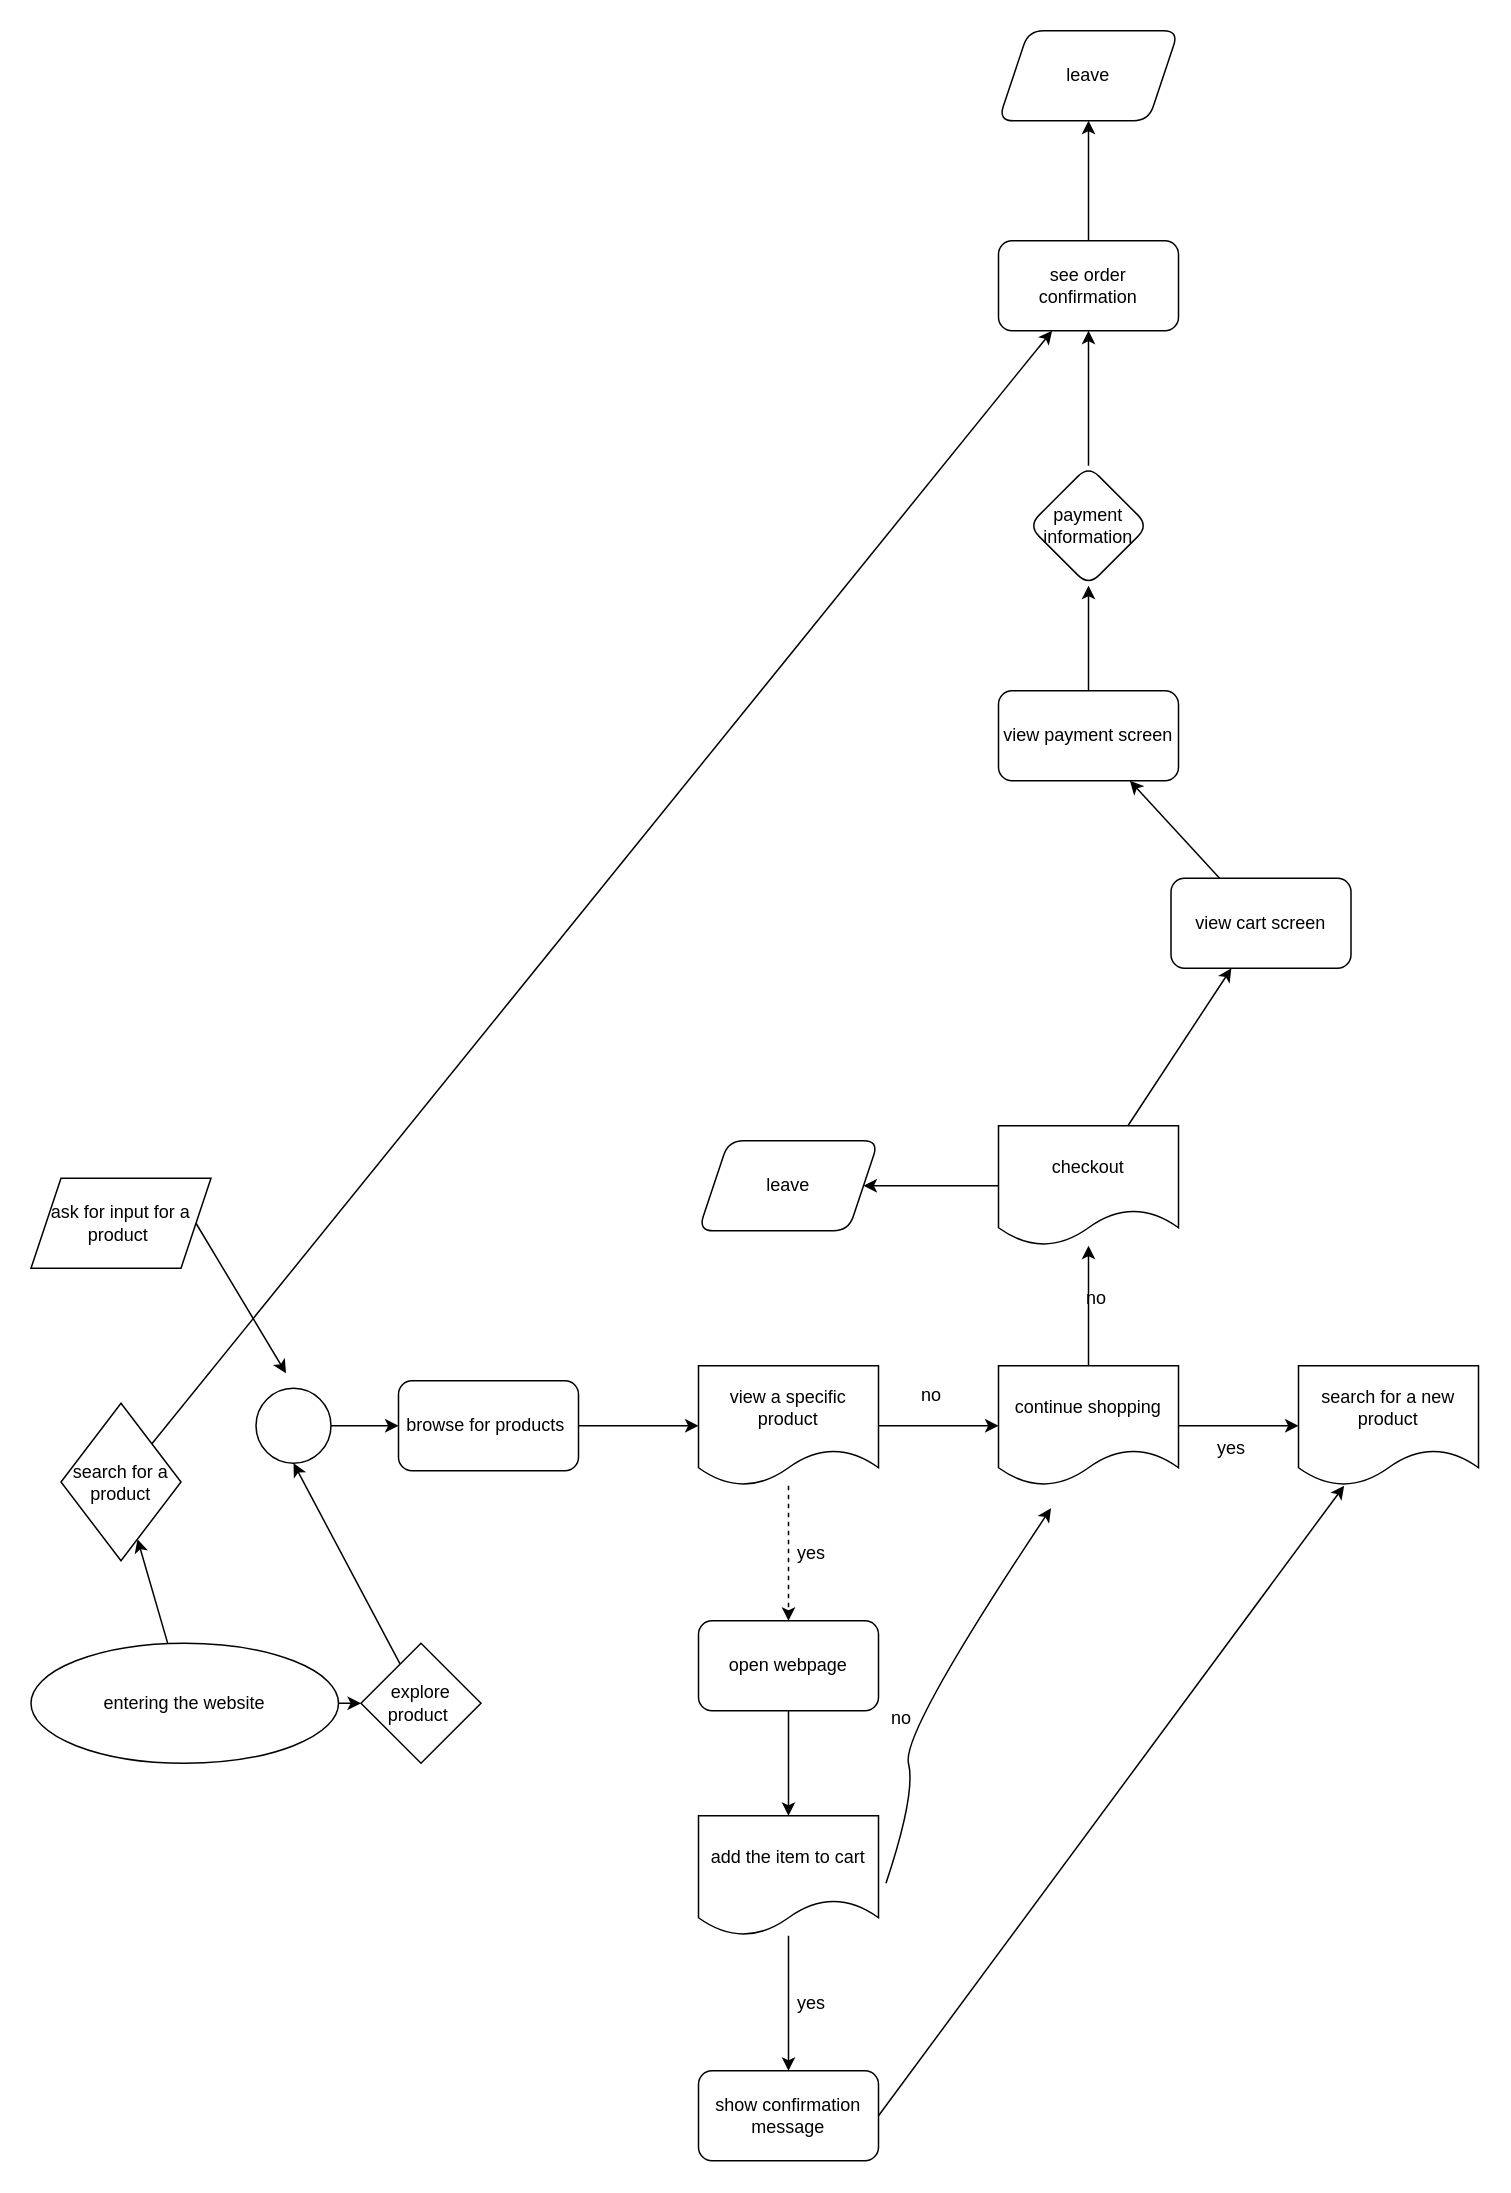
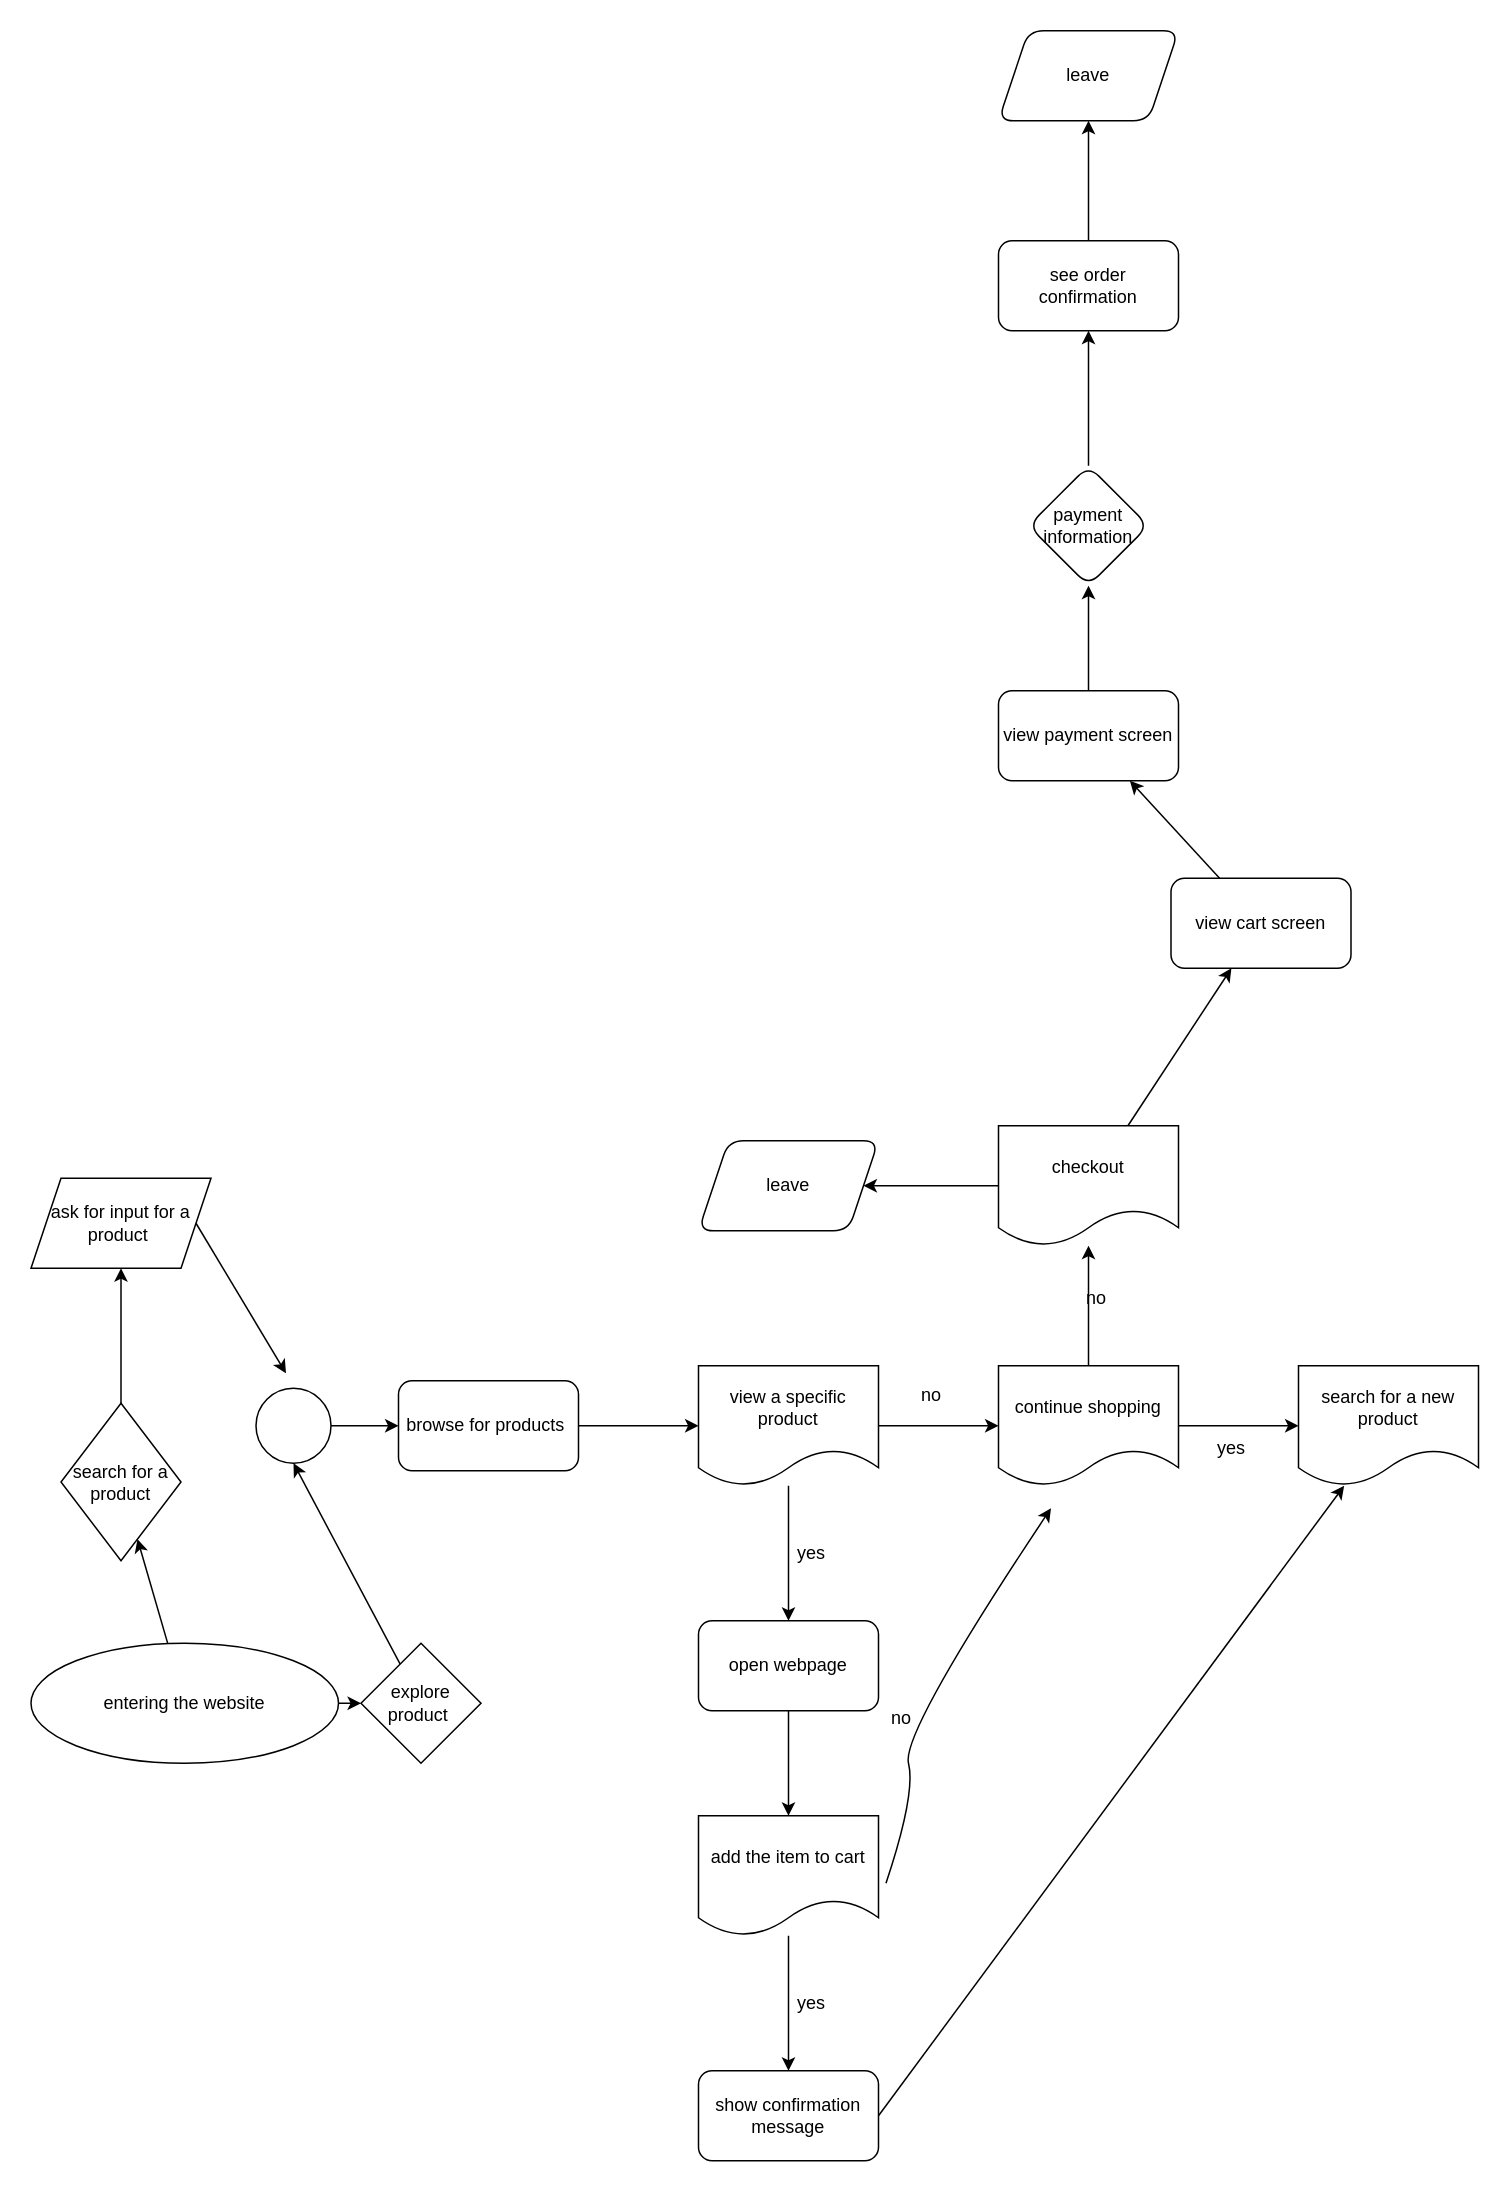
(598, 891) -> (121, 1341)
(788, 1549) -> (788, 1549)
